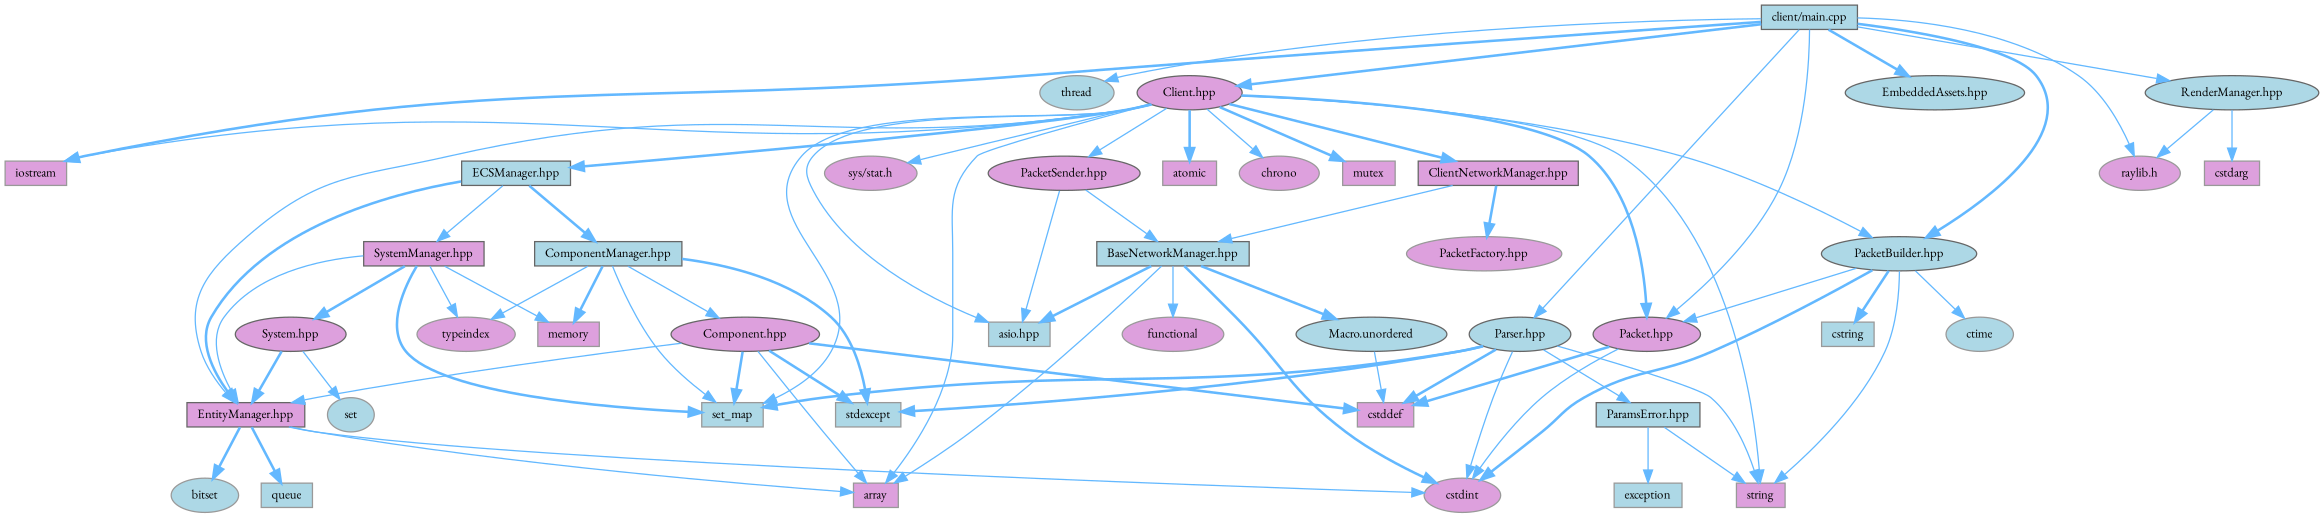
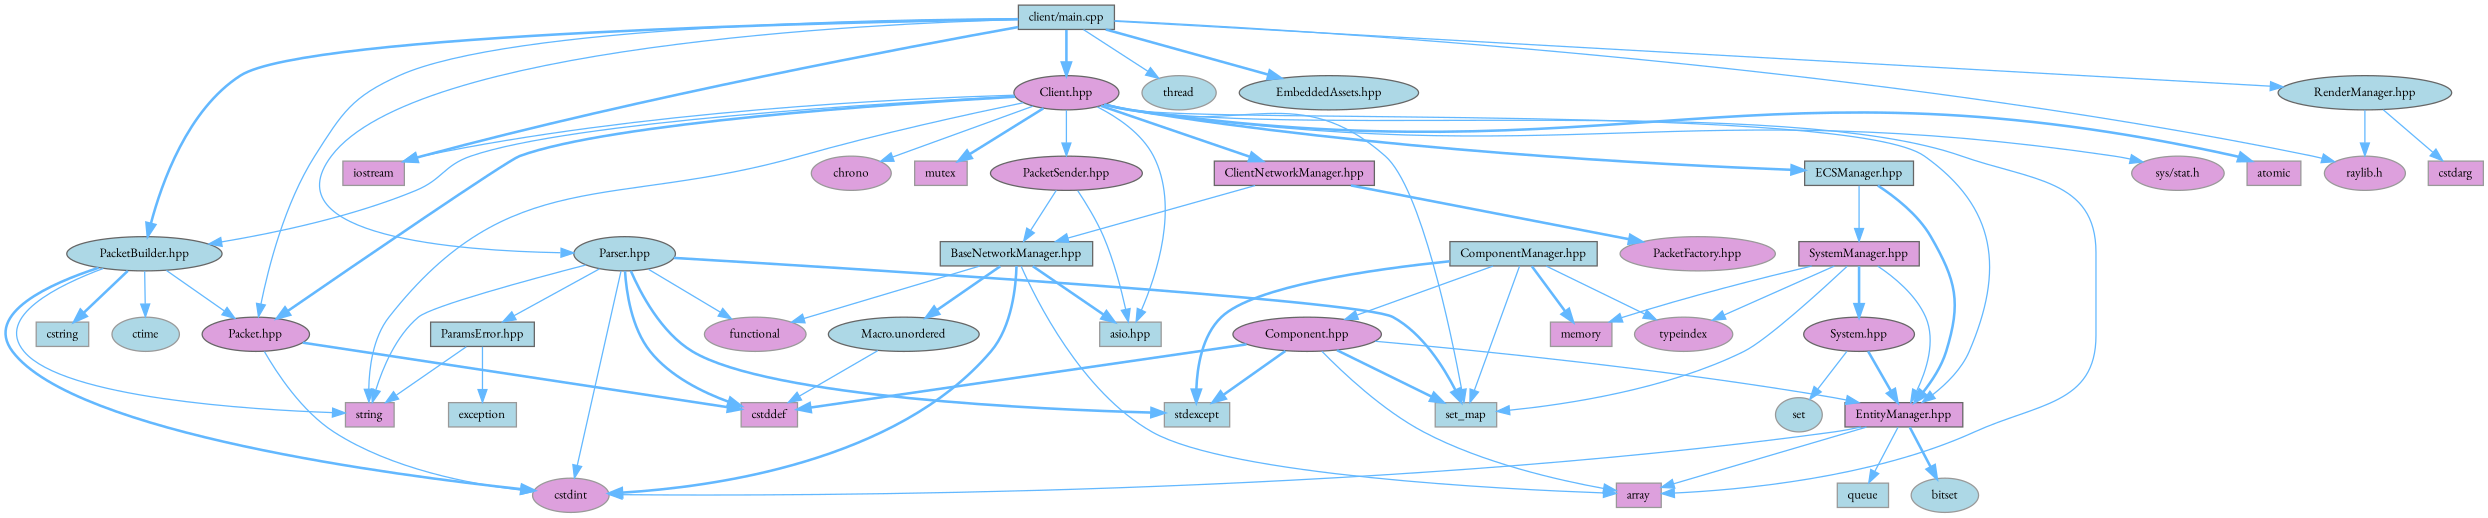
(557, 209) -> none
none -> (684, 291)
(498, 390) -> (1703, 369)
(263, 449) -> (1886, 449)
